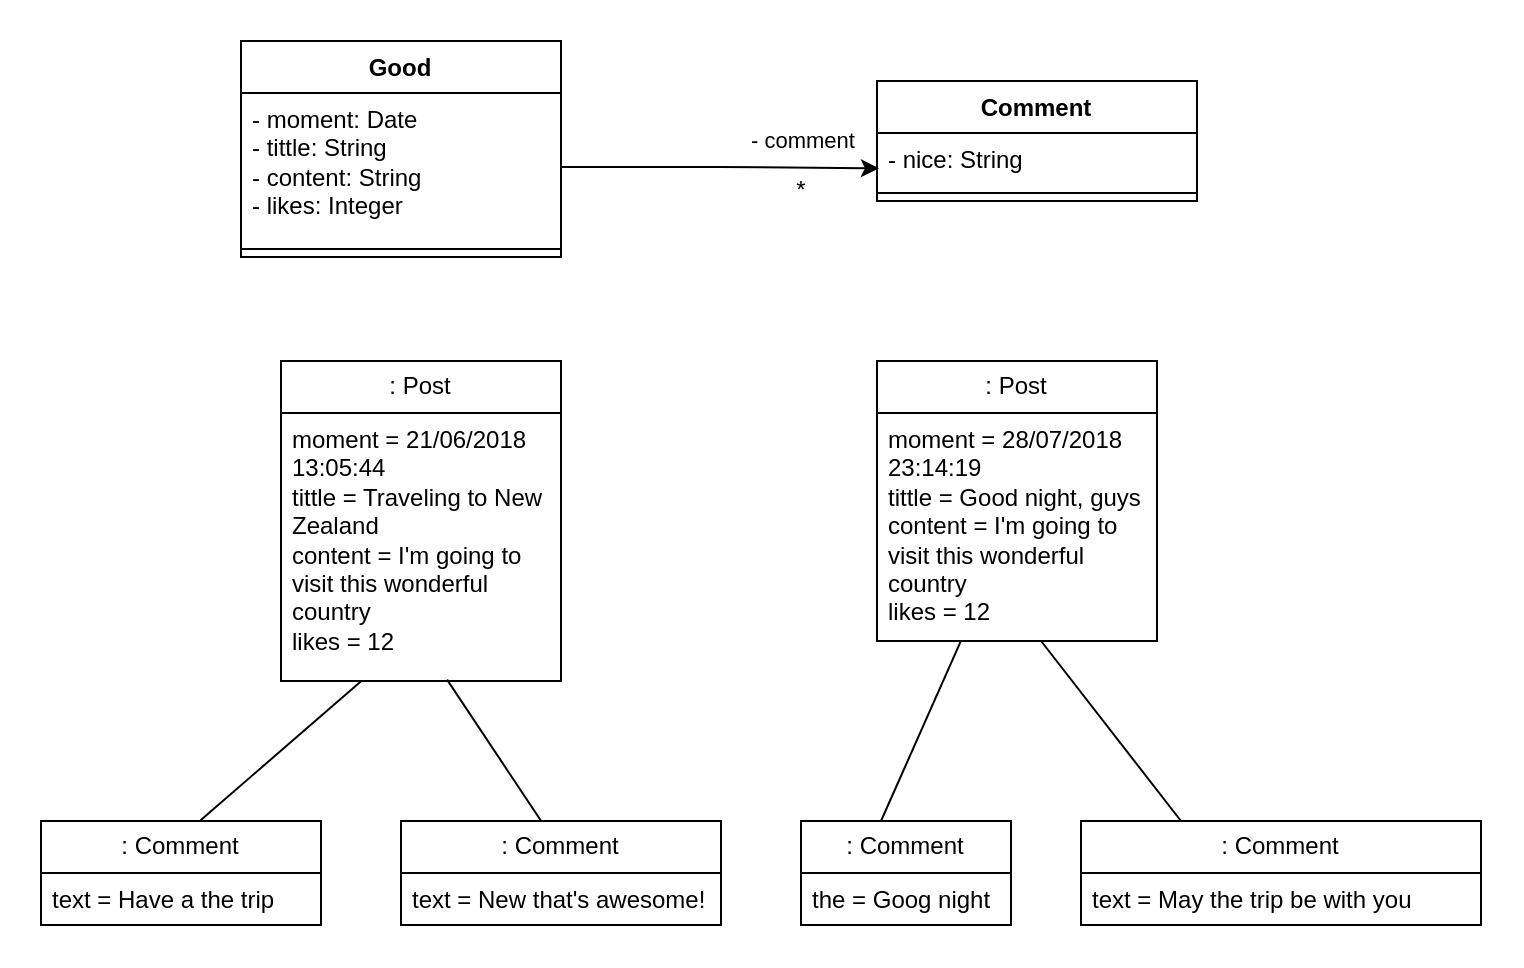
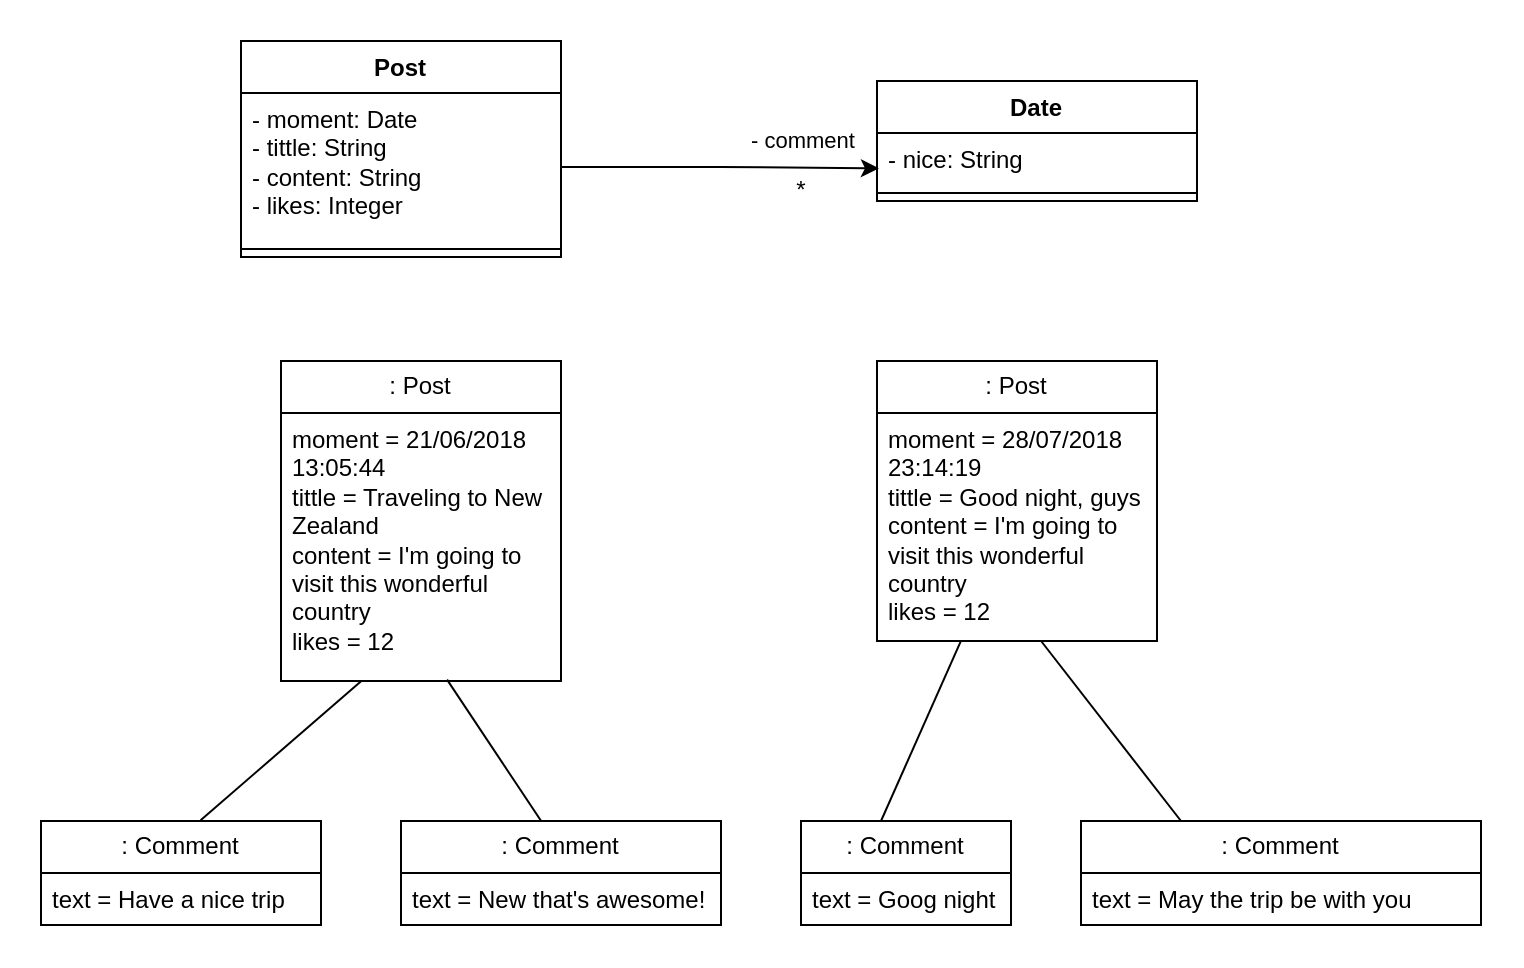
(401, 69) -> (401, 69)
(1037, 109) -> (1037, 109)
(182, 901) -> (183, 916)
(908, 916) -> (908, 916)
